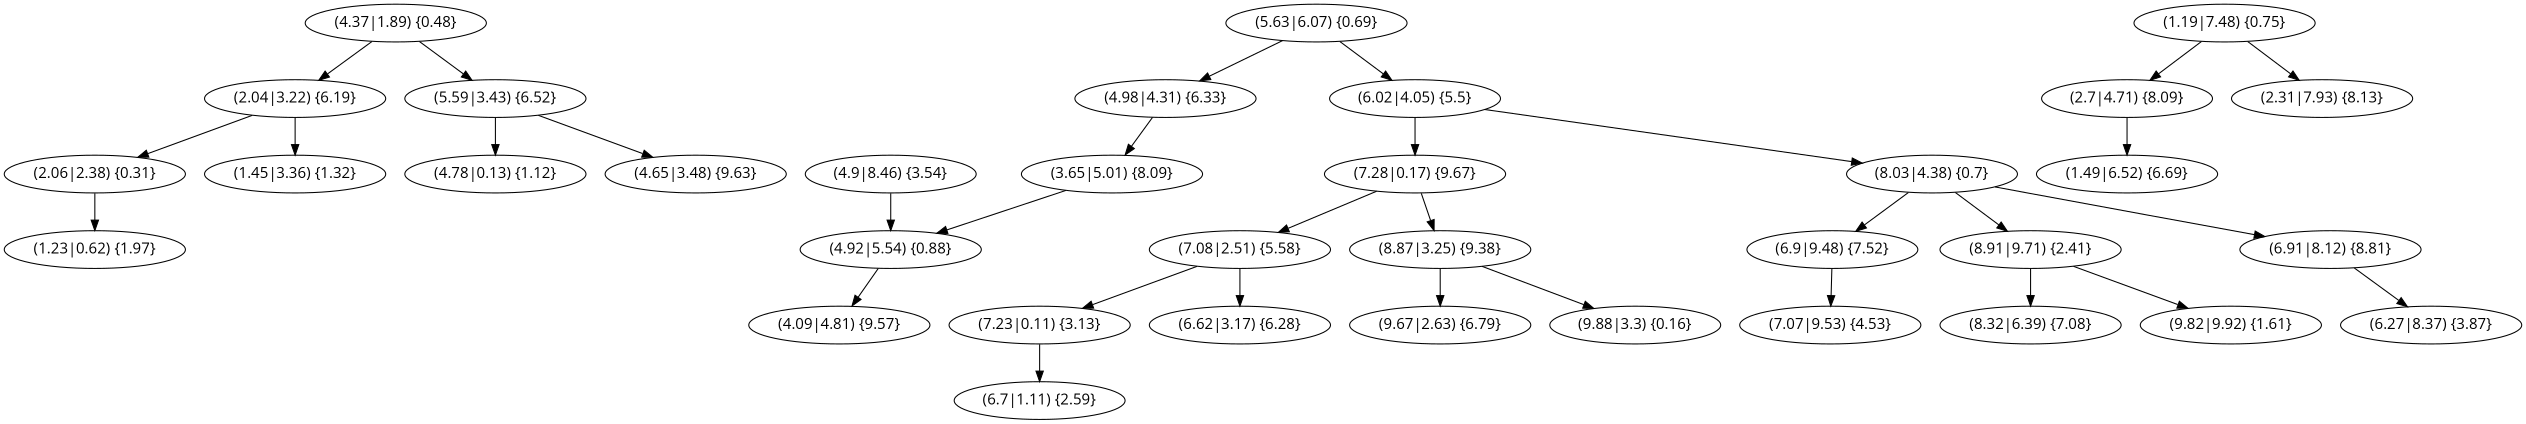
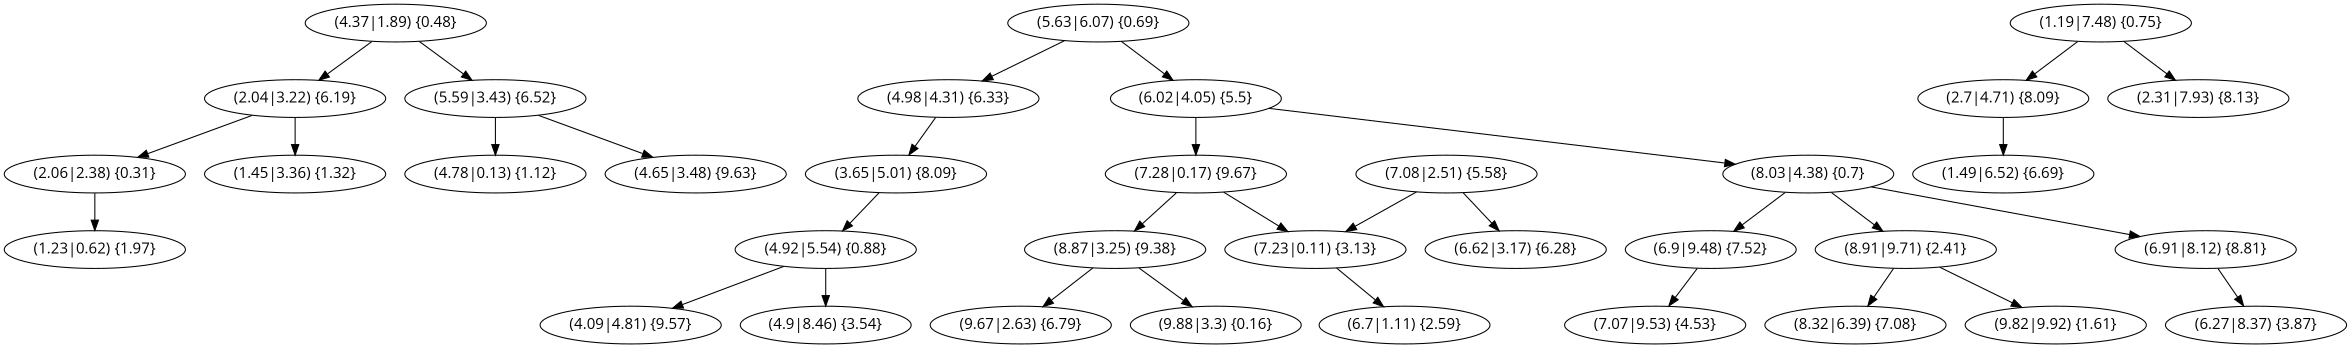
(891, 207) -> (826, 282)
(1332, 210) -> (1251, 209)
